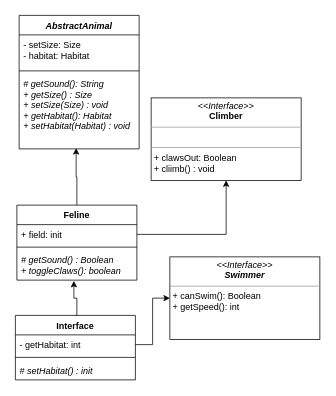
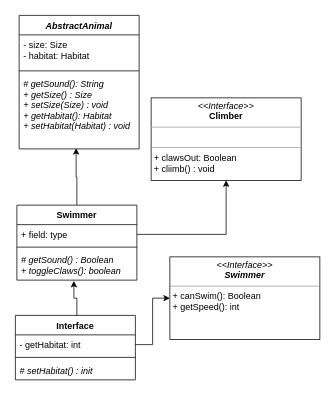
(55, 45) -> (48, 45)
(77, 215) -> (77, 215)
(46, 235) -> (48, 235)
